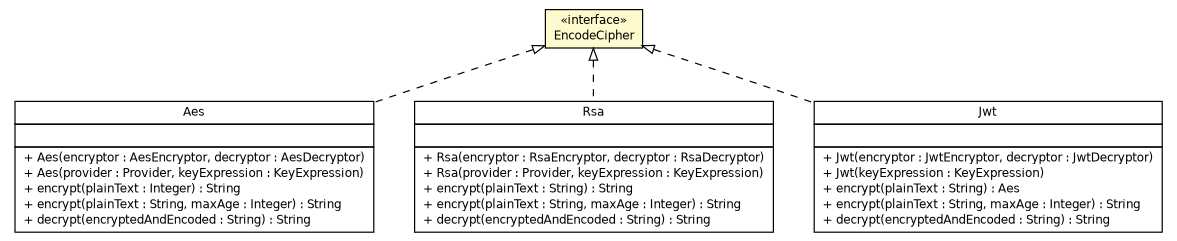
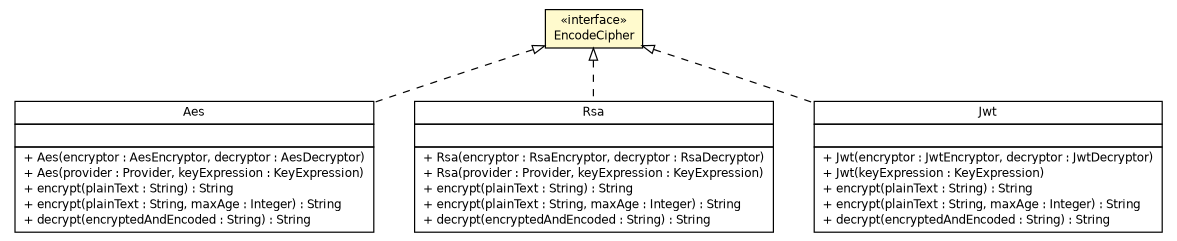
(132, 189) -> (128, 189)
(922, 189) -> (928, 189)
